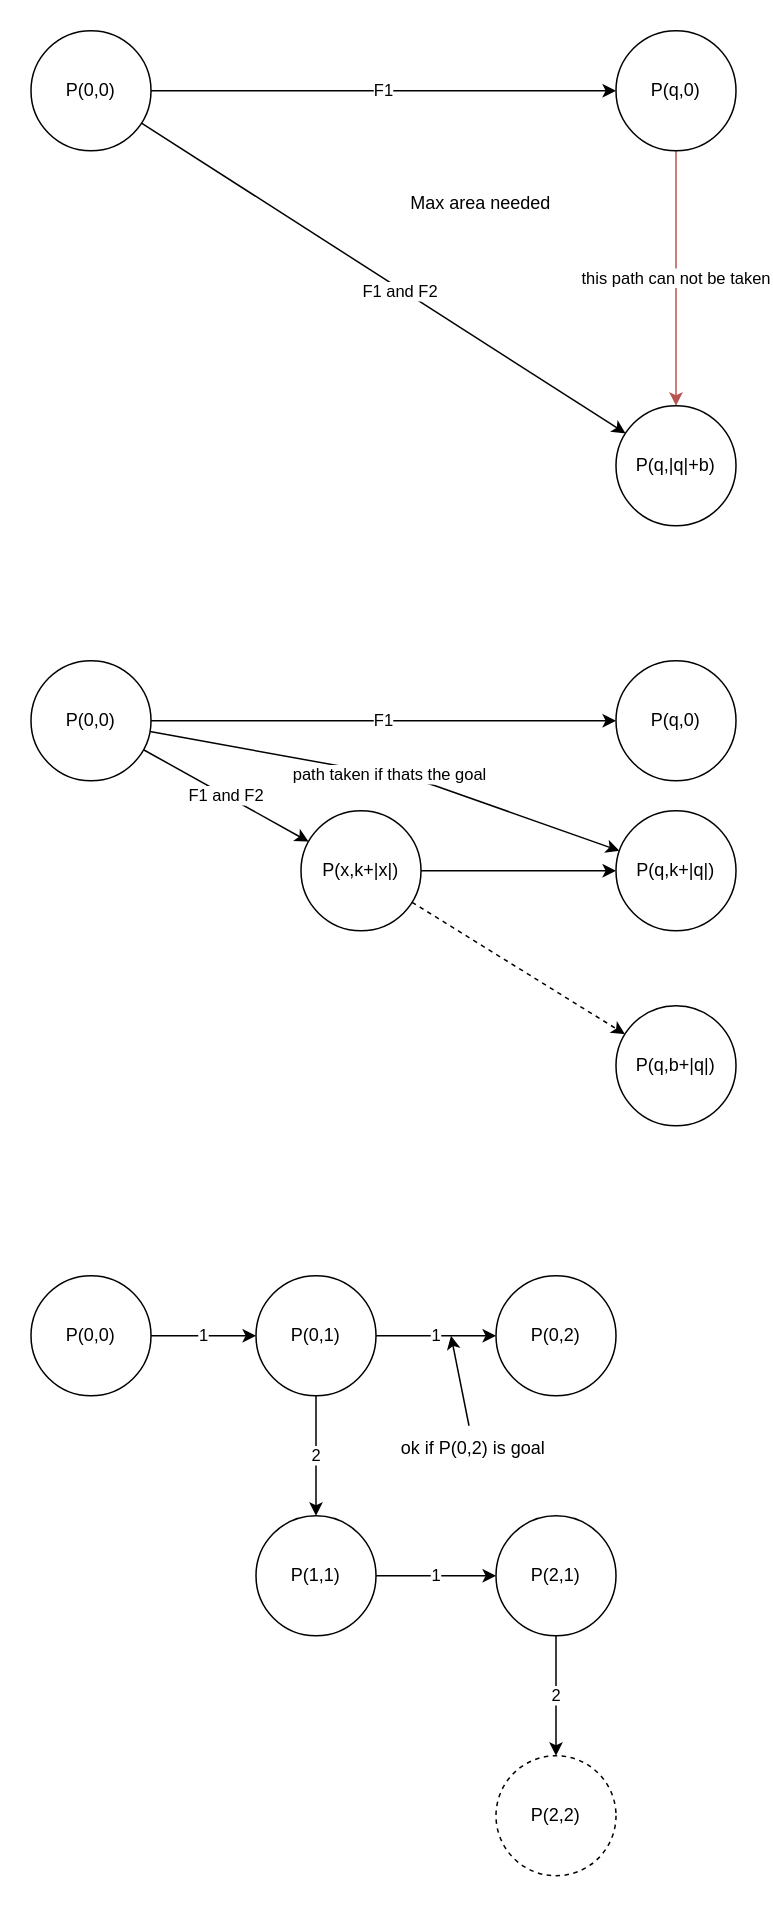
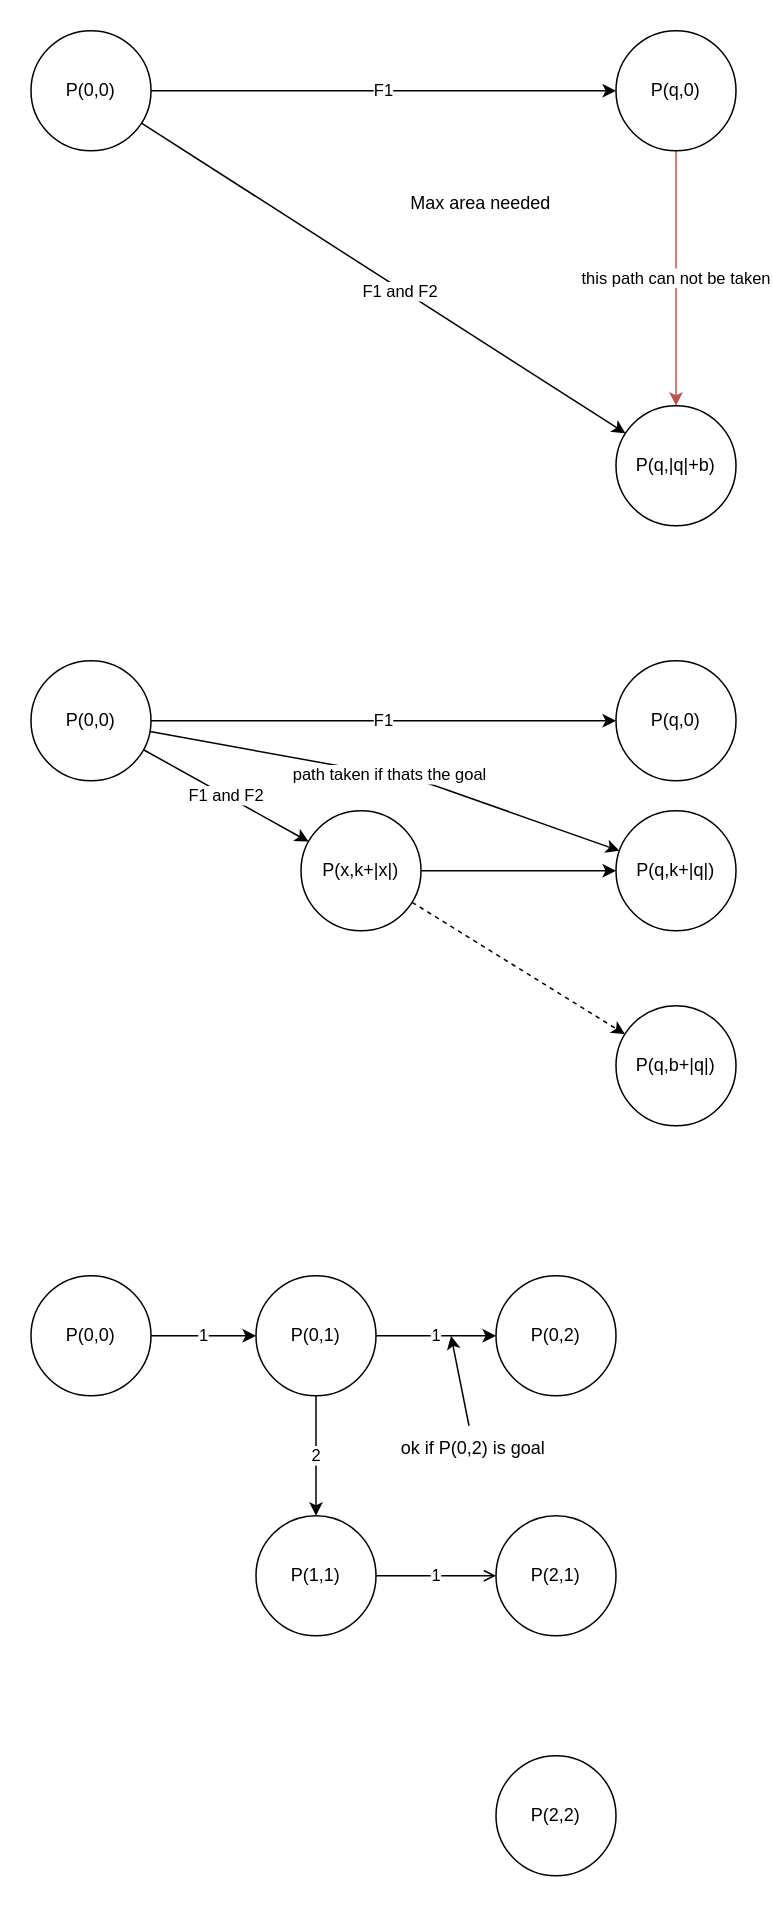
(484, 1576) -> (486, 1576)
(556, 1691) -> none
(556, 1816) -> (556, 1816)
